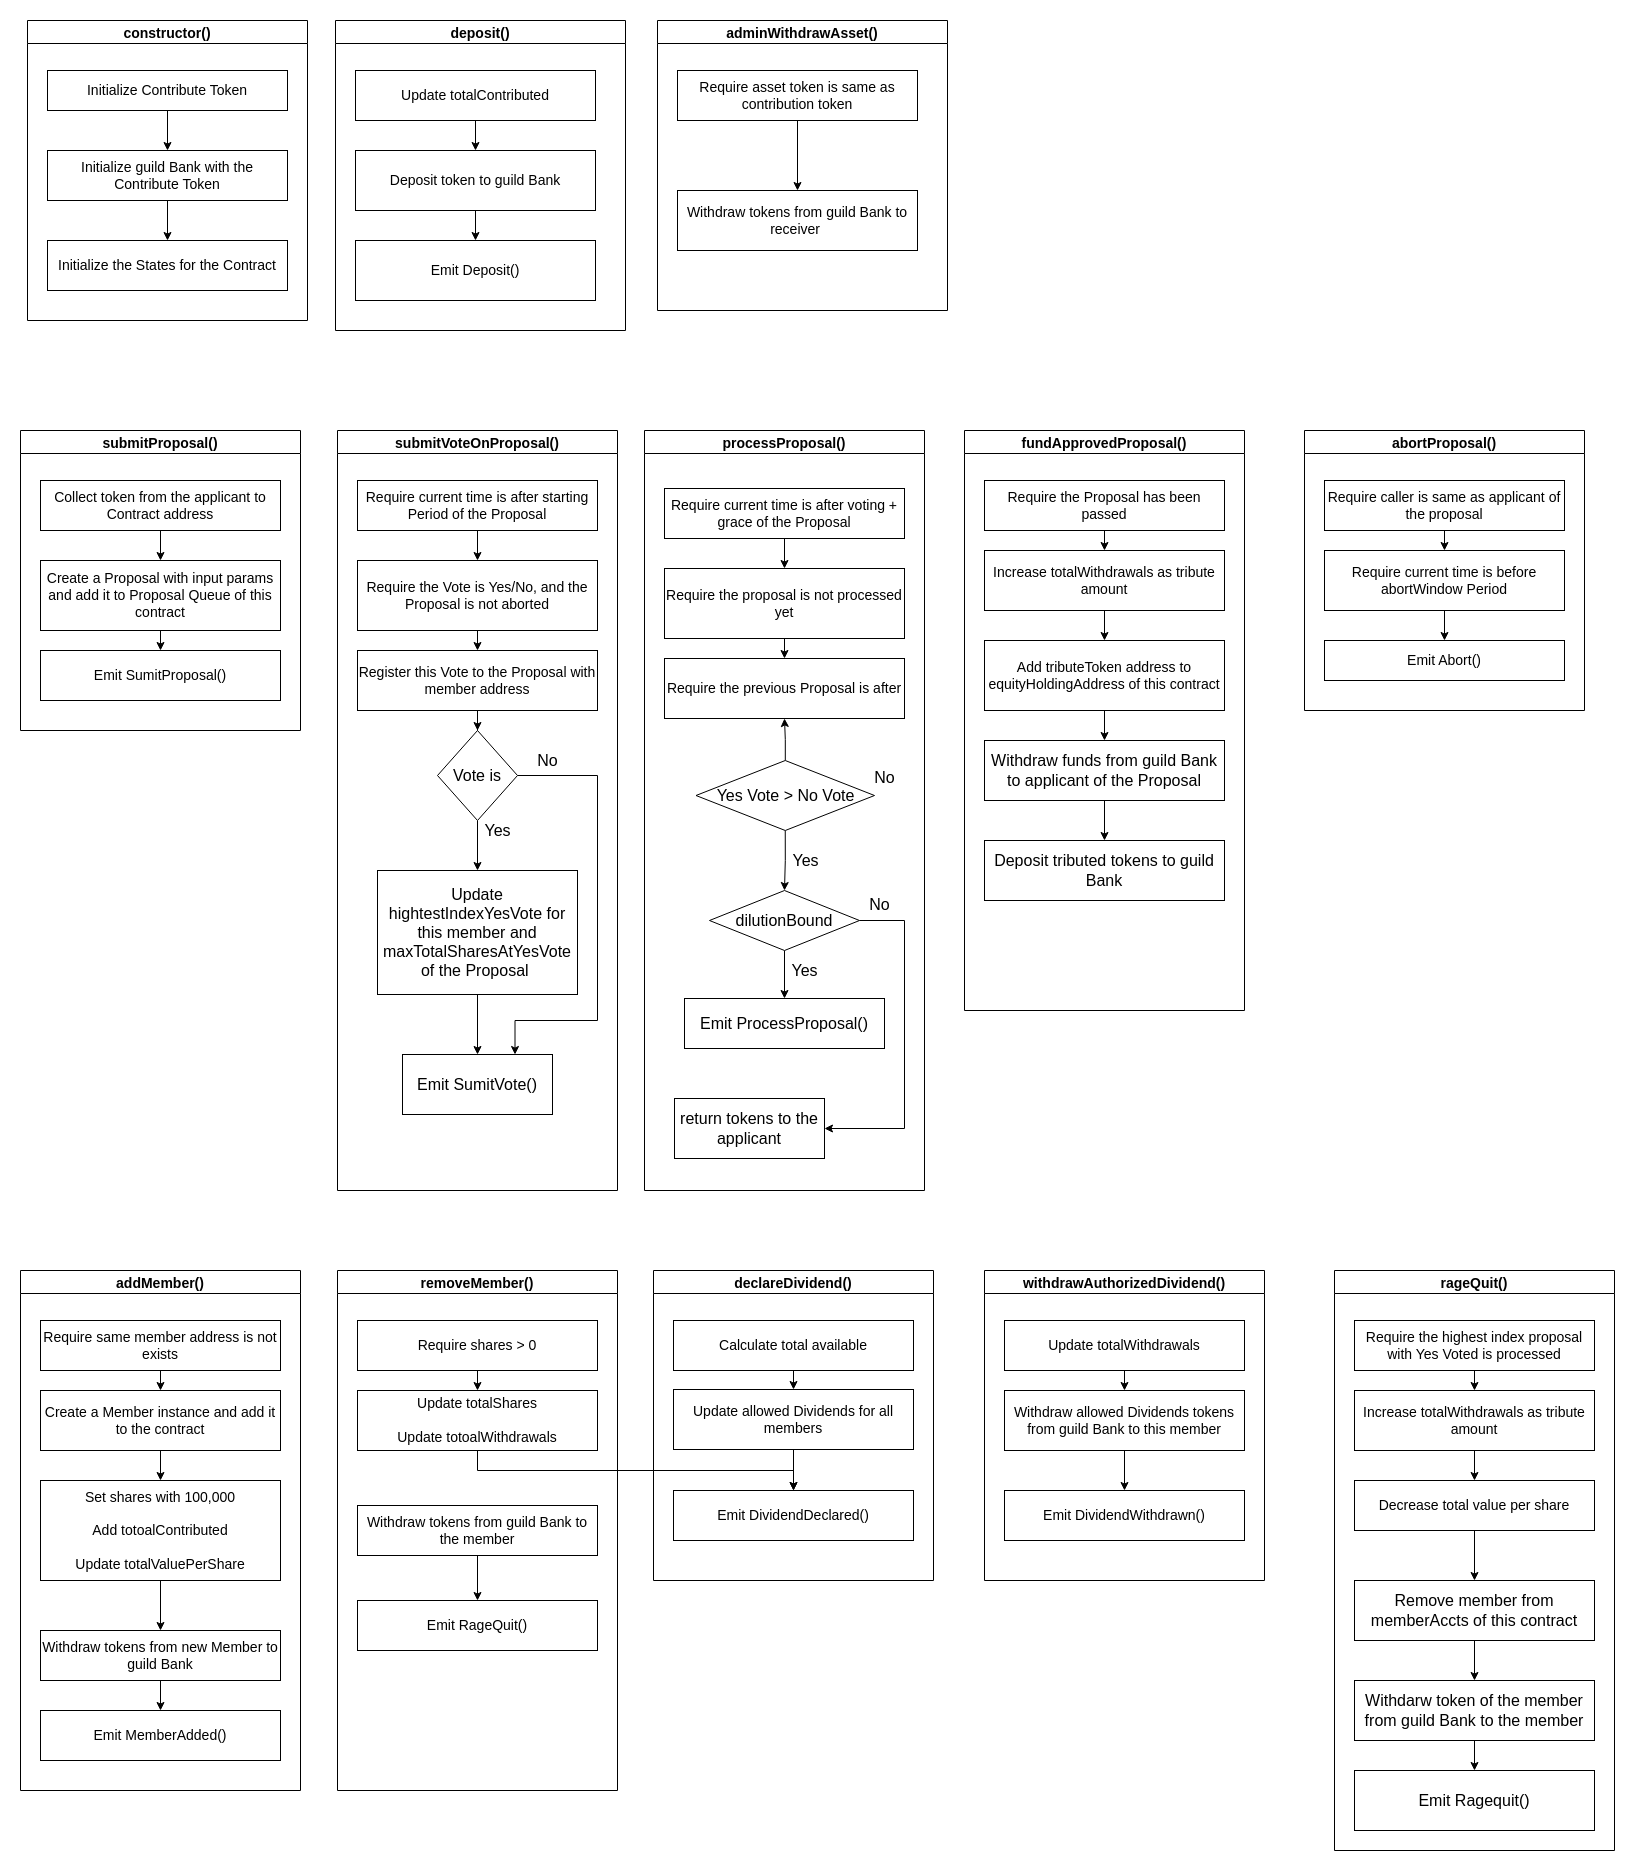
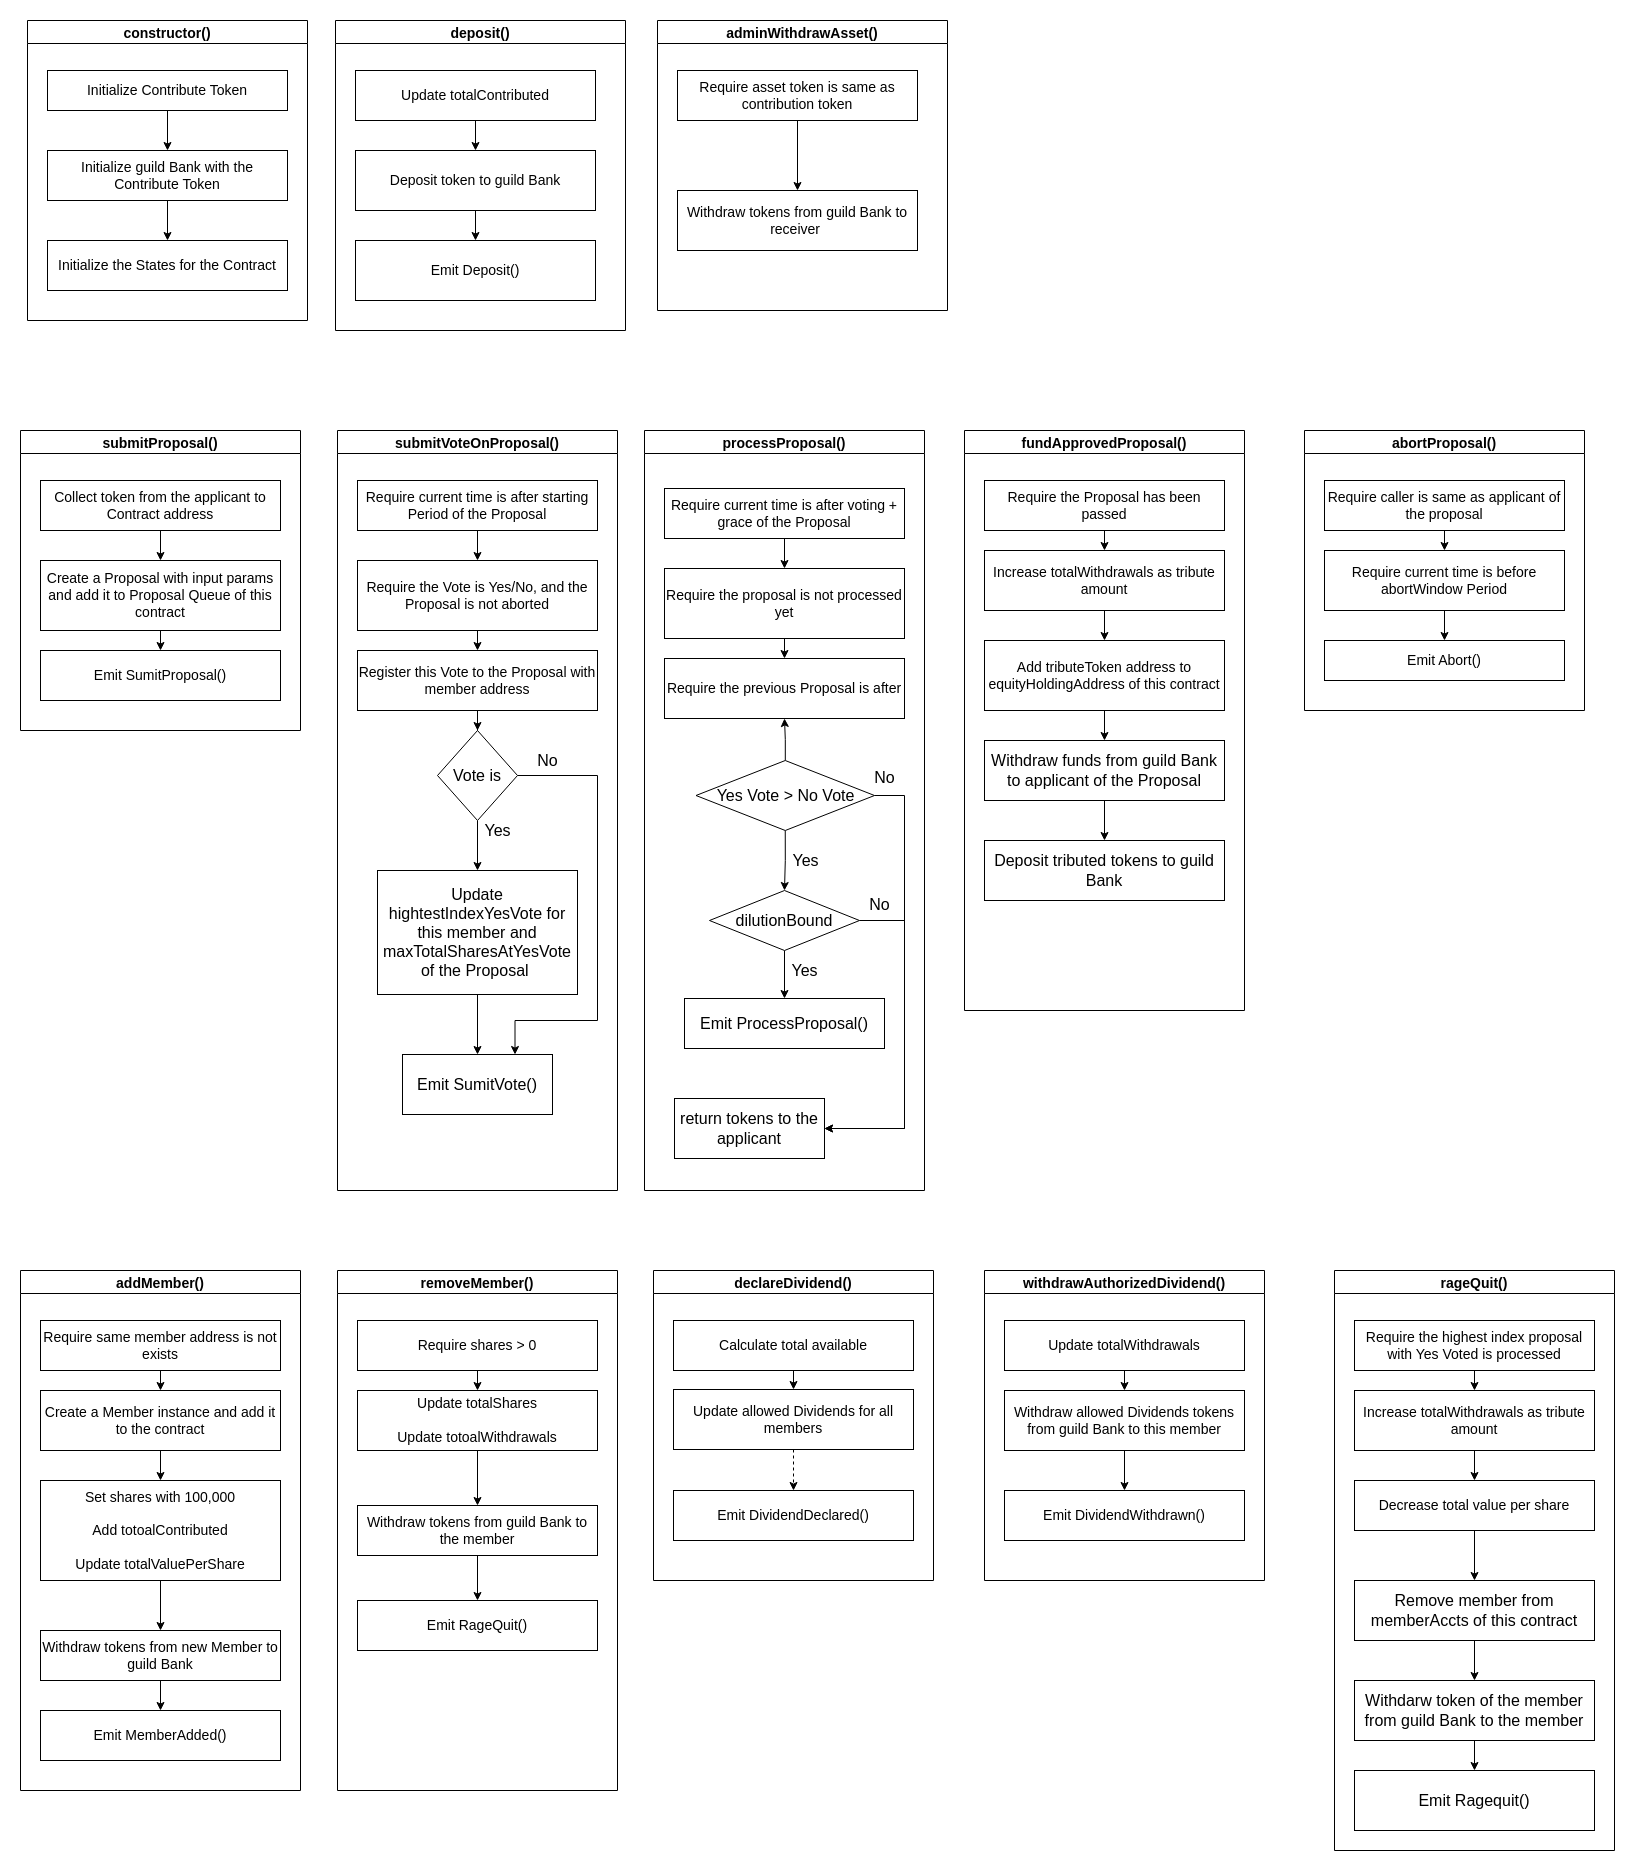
none -> (905, 842)
(794, 1459) -> (794, 1459)
(633, 1471) -> (478, 1483)
